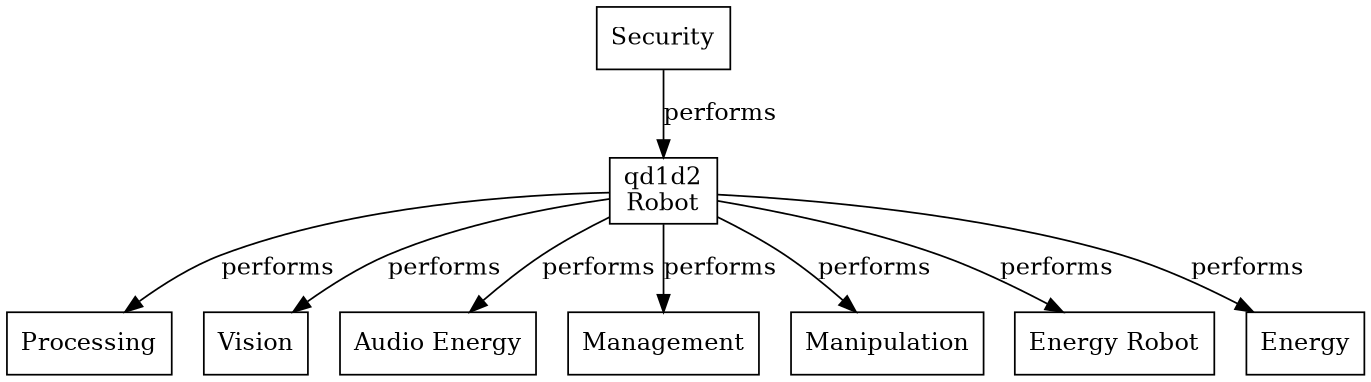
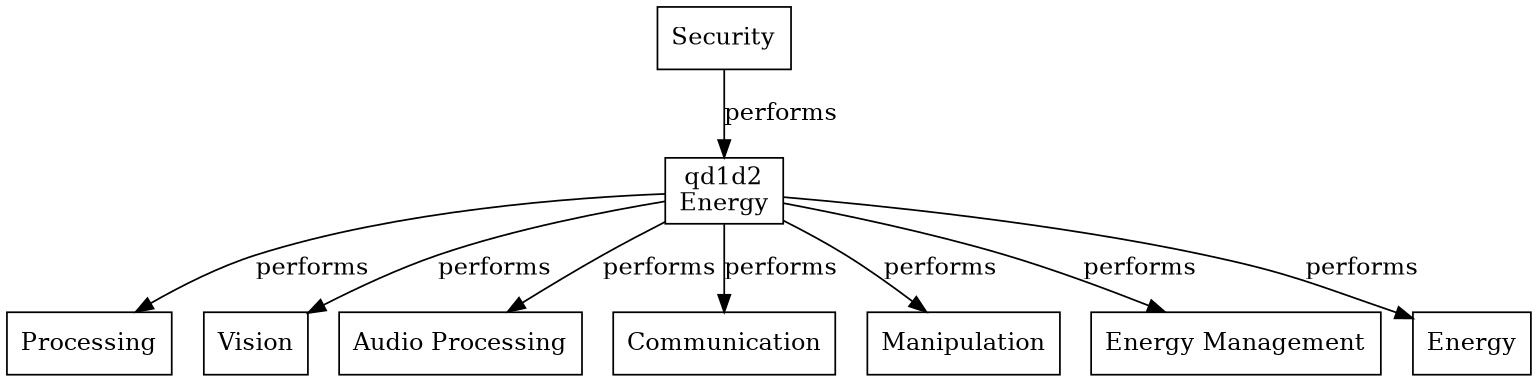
(664, 191) -> (724, 191)
(438, 343) -> (461, 343)
(664, 343) -> (724, 343)
(1115, 343) -> (1236, 343)
